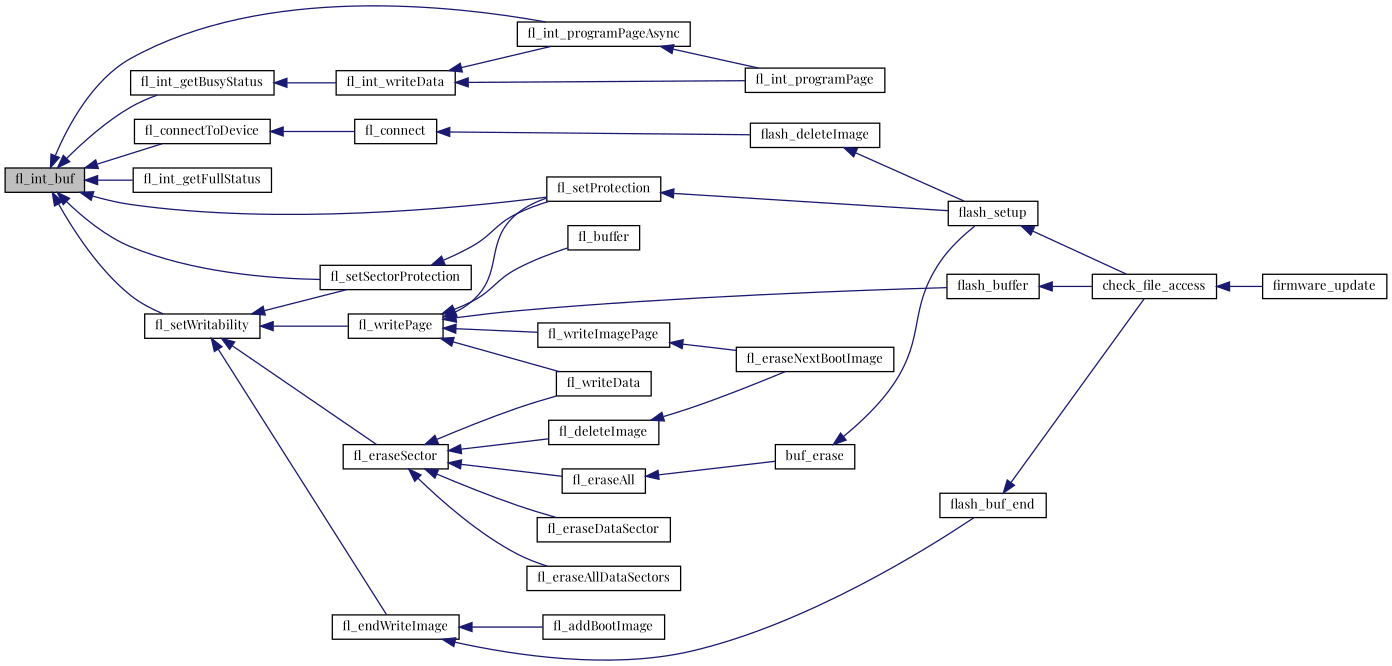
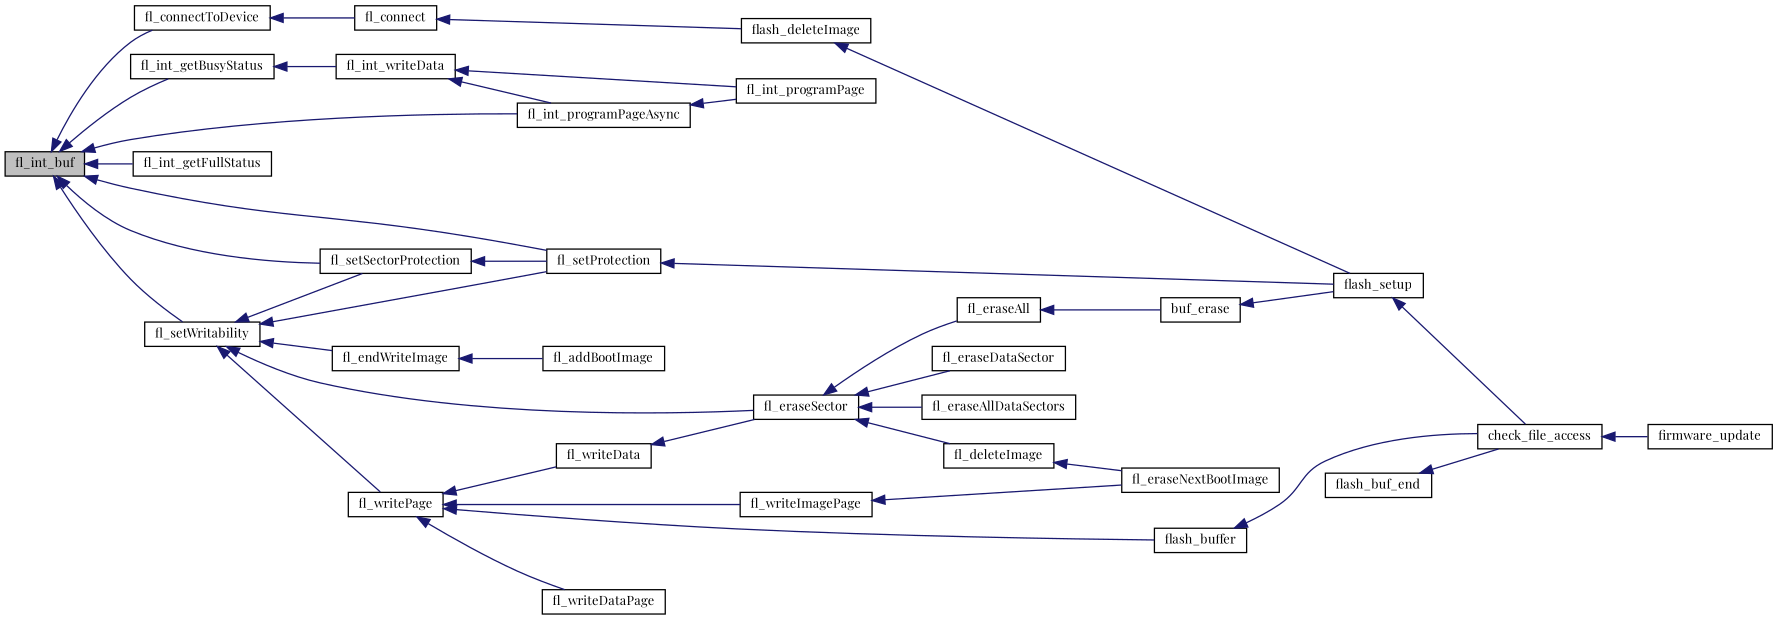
(604, 238) -> (604, 602)
(496, 250) -> (410, 297)
(496, 416) -> (709, 430)
(728, 641) -> none
